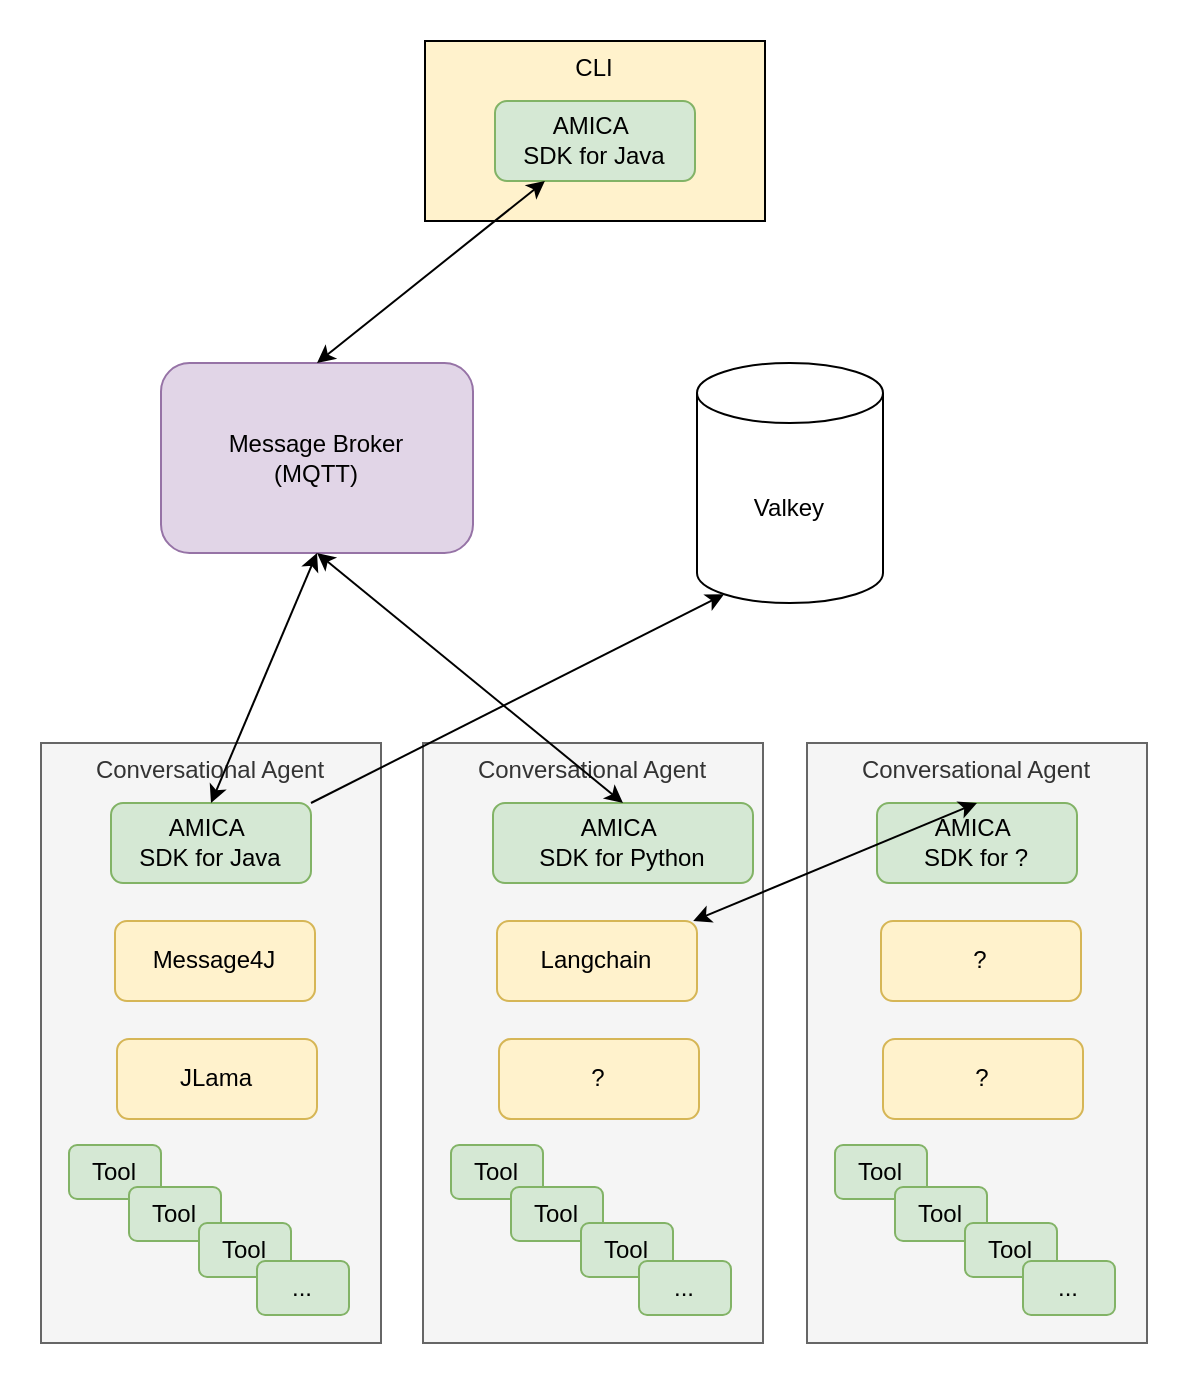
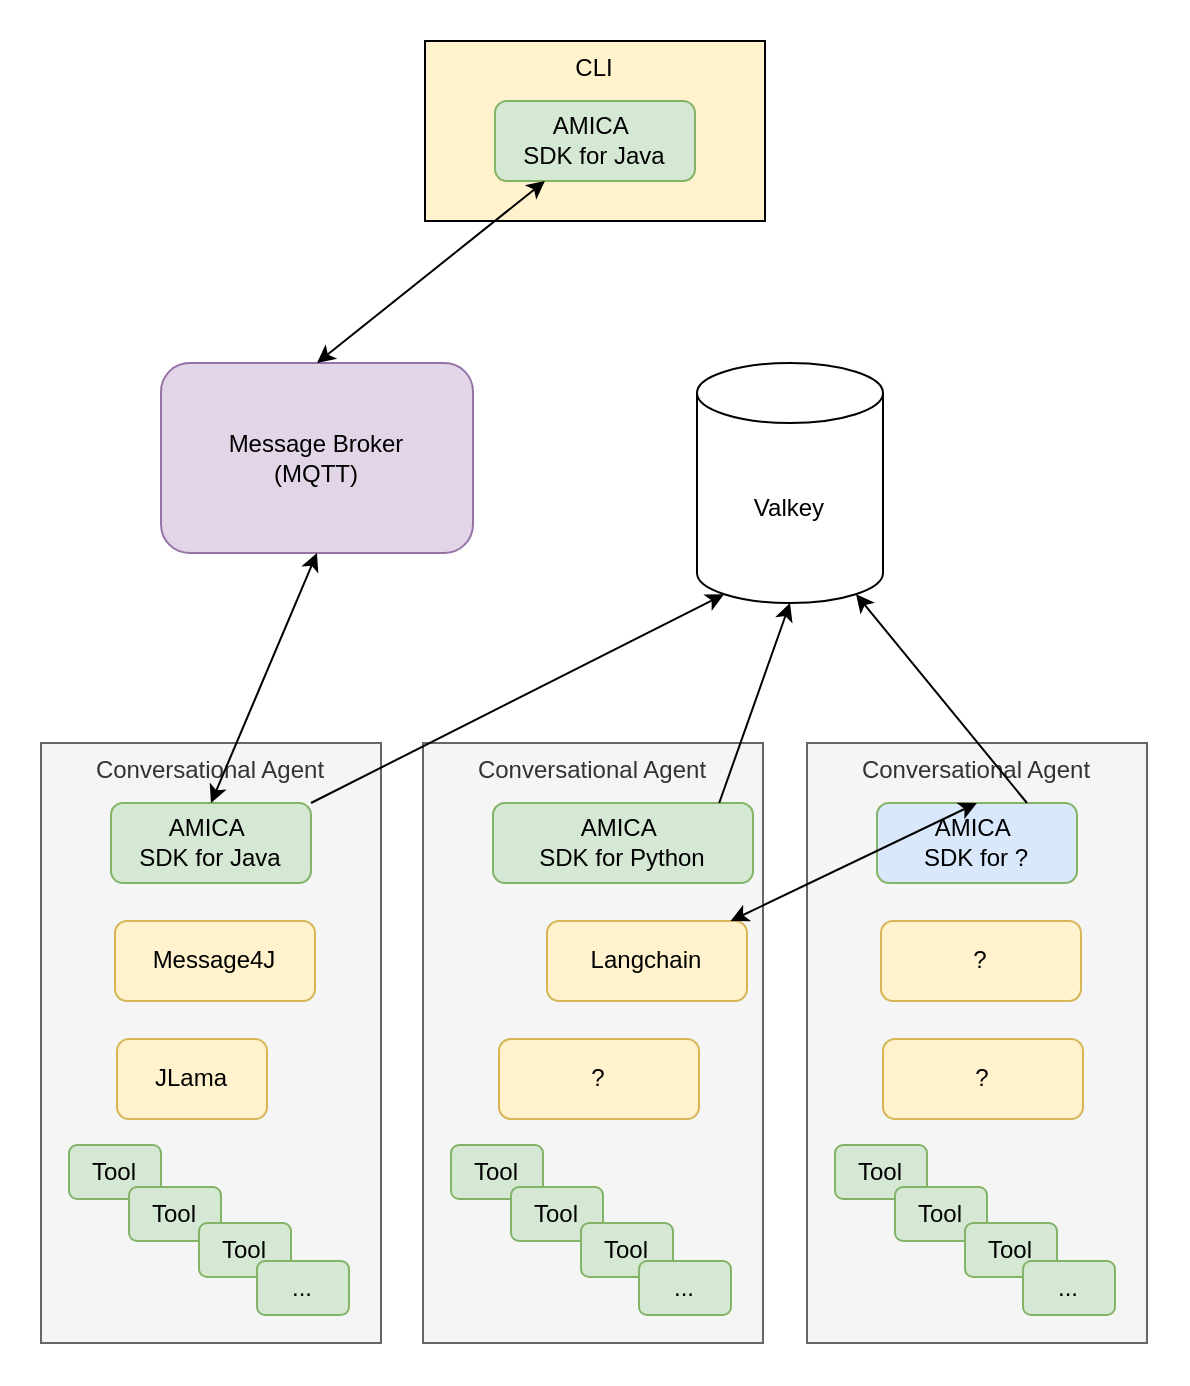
(470, 678) -> none
none -> (946, 704)
none -> (752, 709)
(977, 843) -> (977, 843)
(597, 961) -> (647, 961)
(217, 1079) -> (192, 1079)
